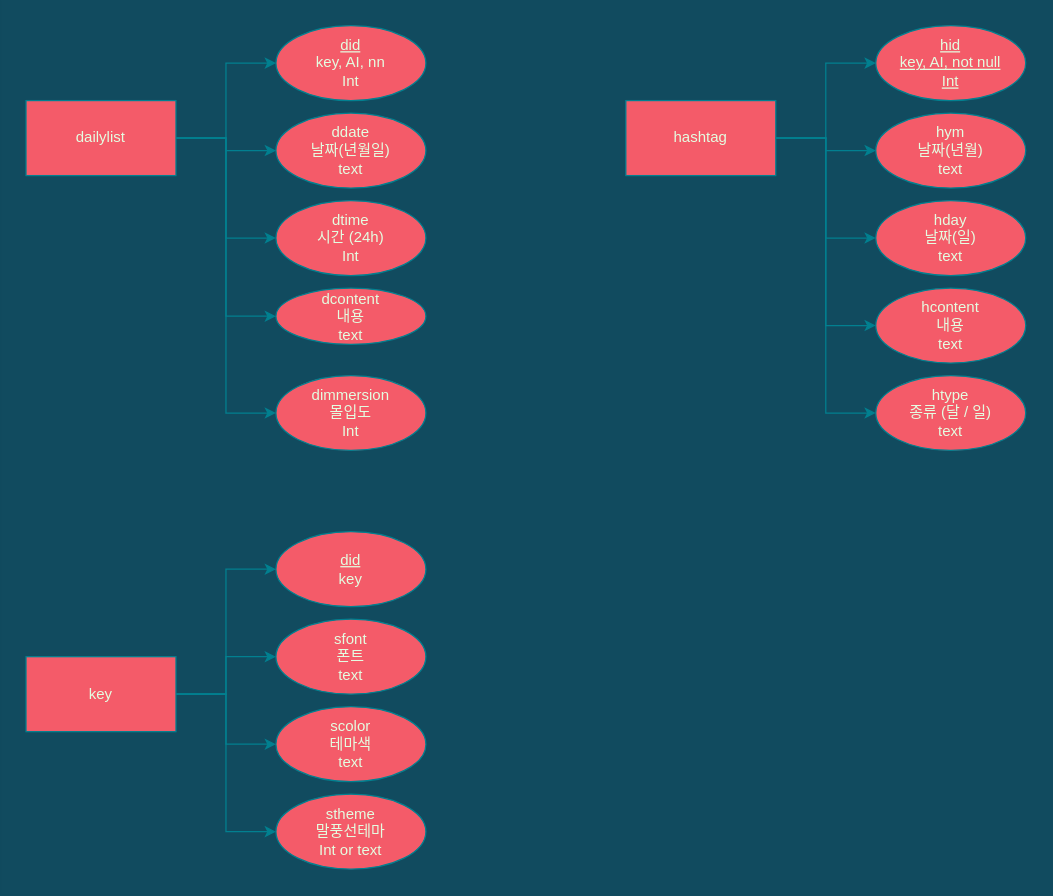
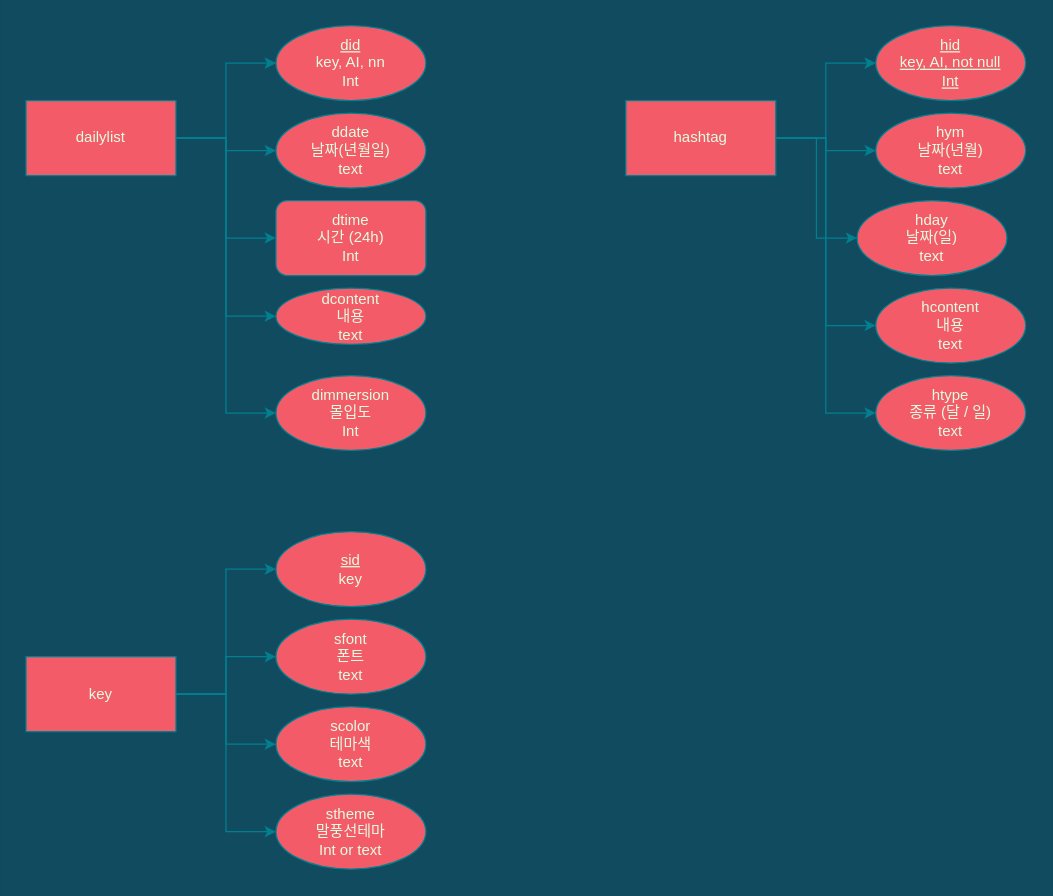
(351, 238) -> (351, 238)
(951, 238) -> (932, 238)
(351, 569) -> (351, 569)
